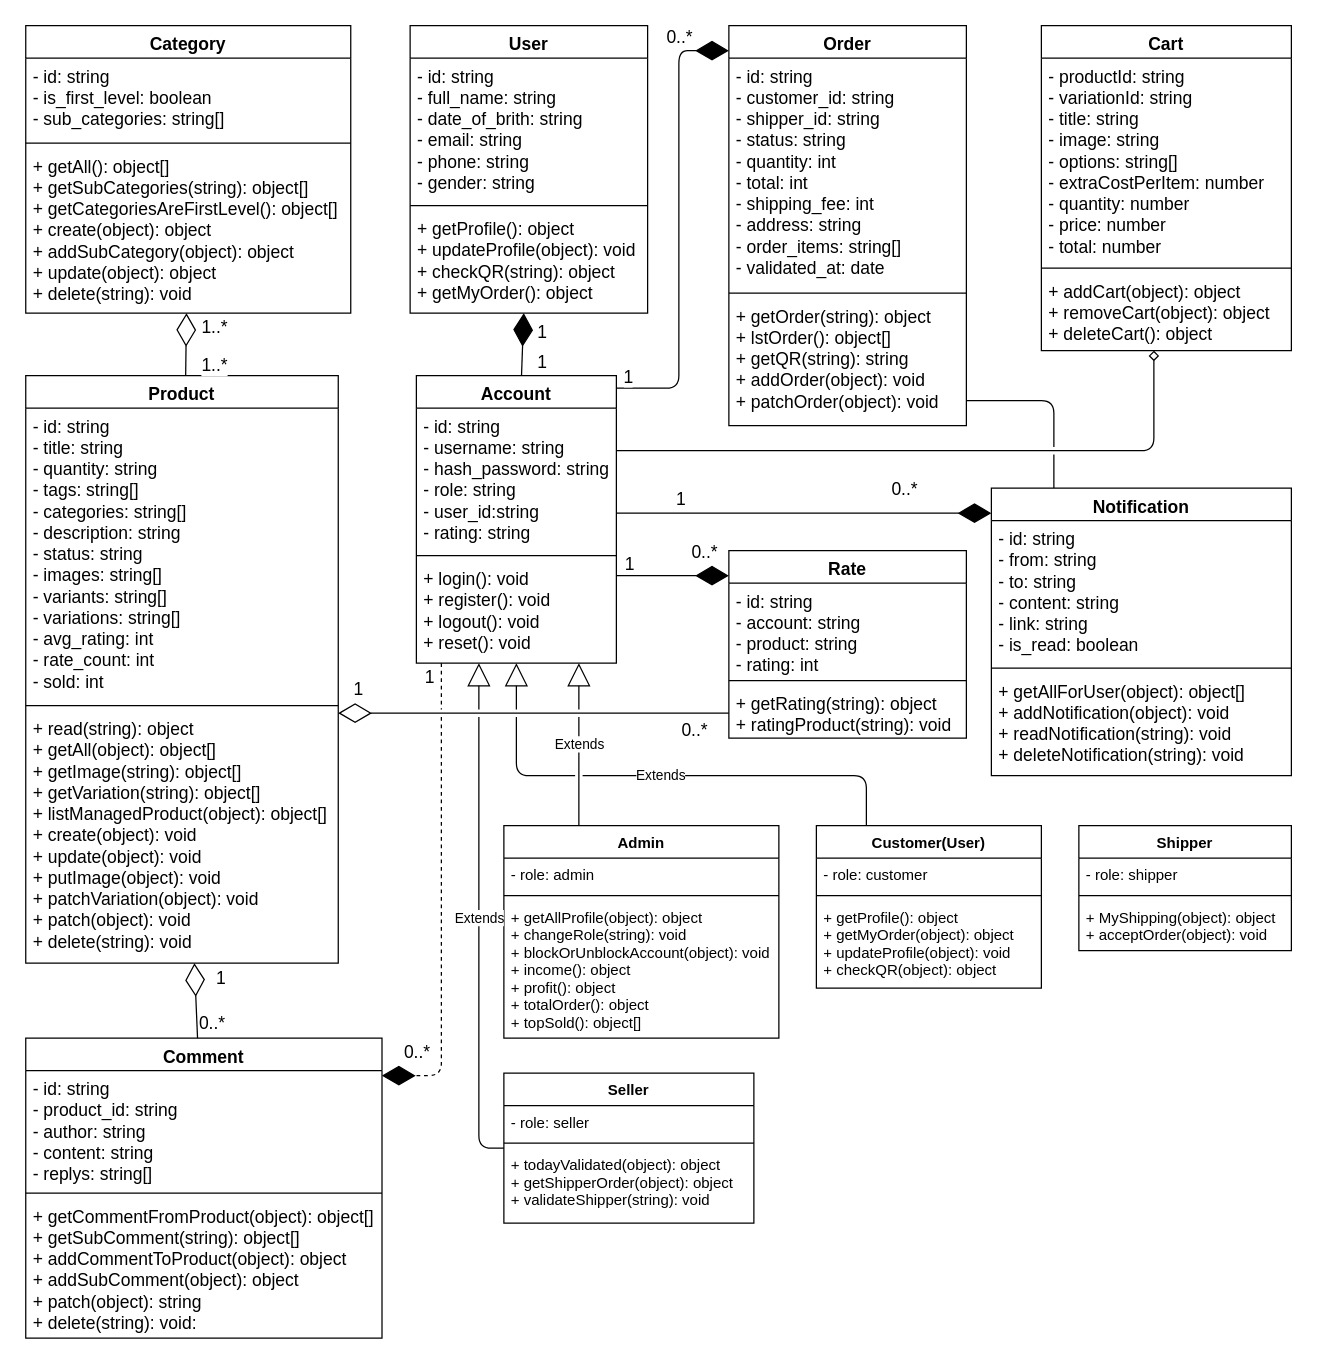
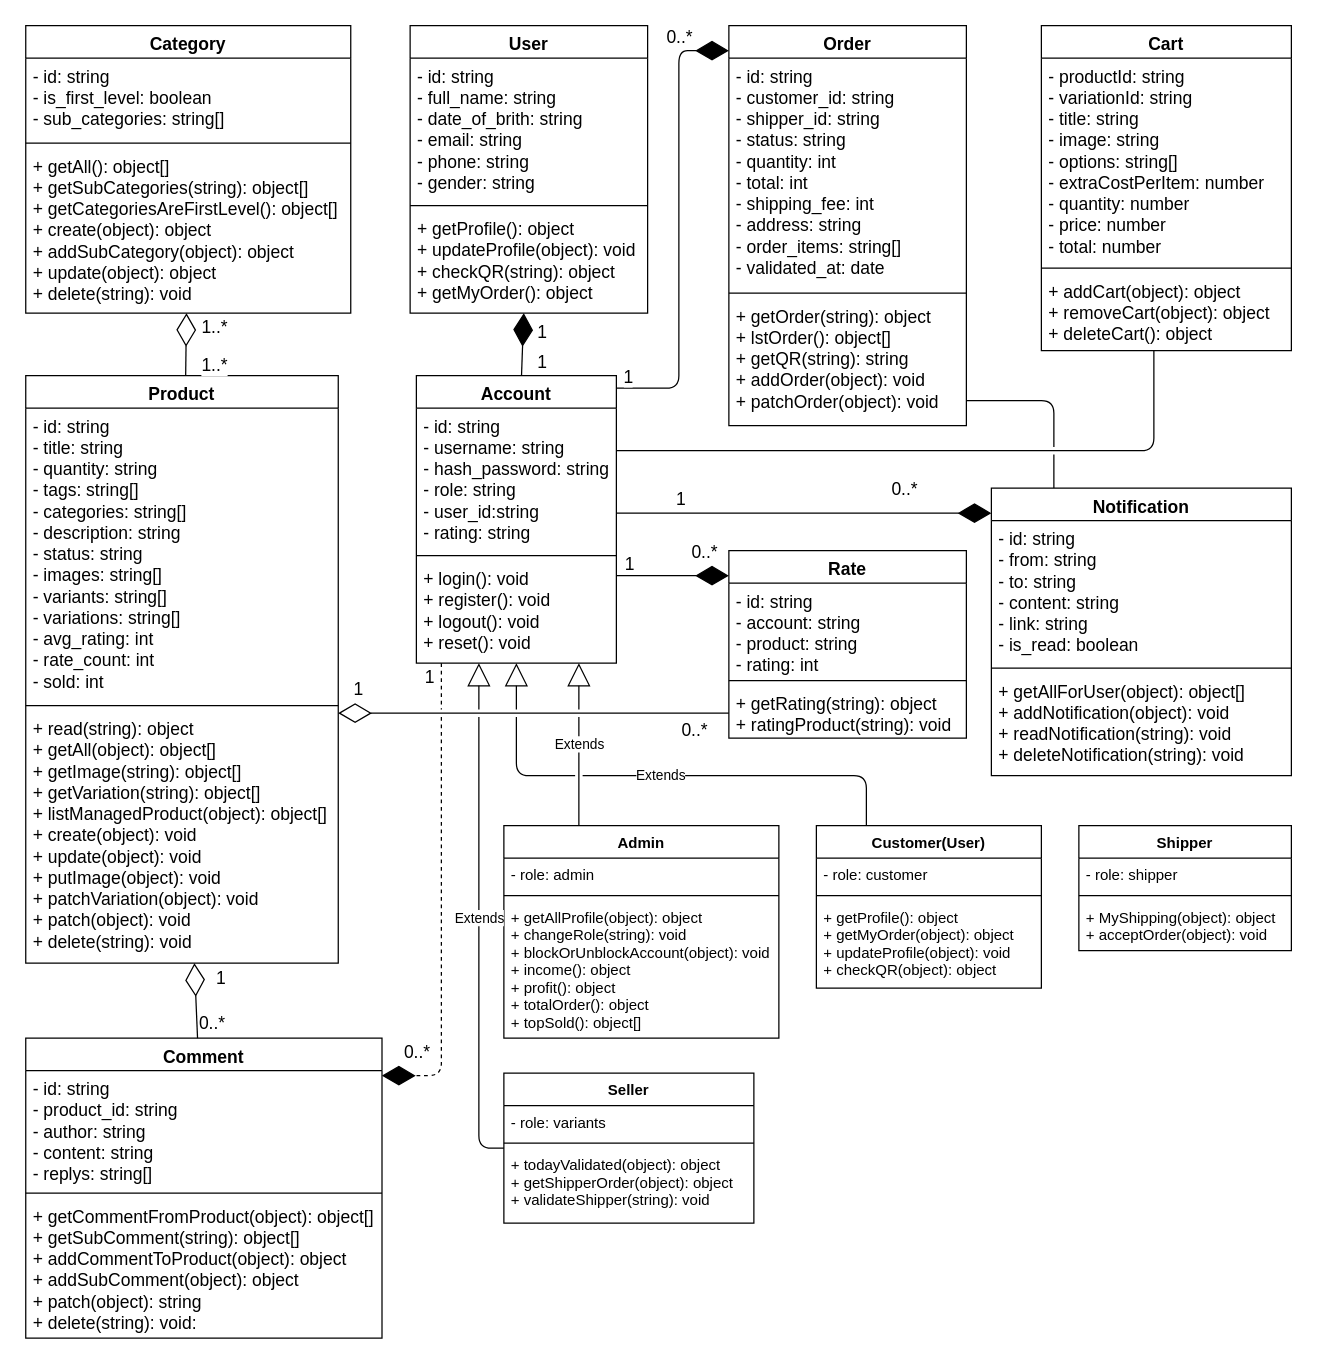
(1154, 361) -> (1154, 357)
(558, 1123) -> (568, 1123)
